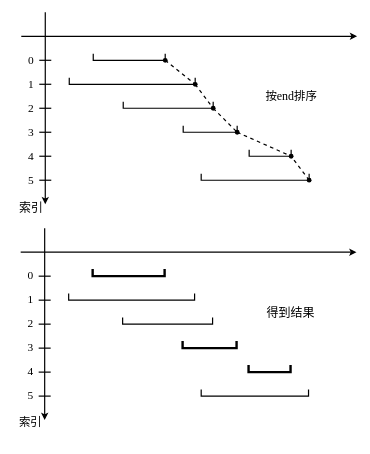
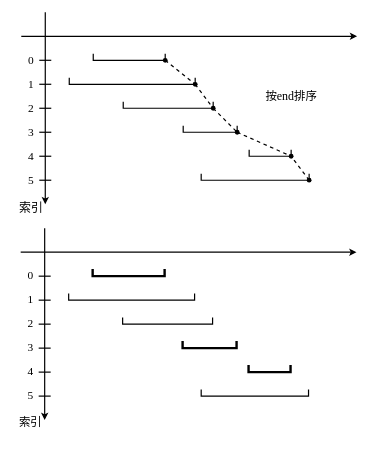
(291, 312) -> none
